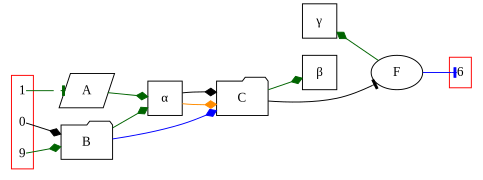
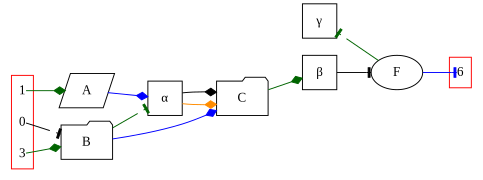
(362, 50) -> (362, 50)
(40, 91) -> (40, 91)
(122, 94) -> (122, 94)
(321, 101) -> (352, 73)
(125, 121) -> (125, 121)
(39, 127) -> (39, 127)
(22, 154) -> (22, 154)
